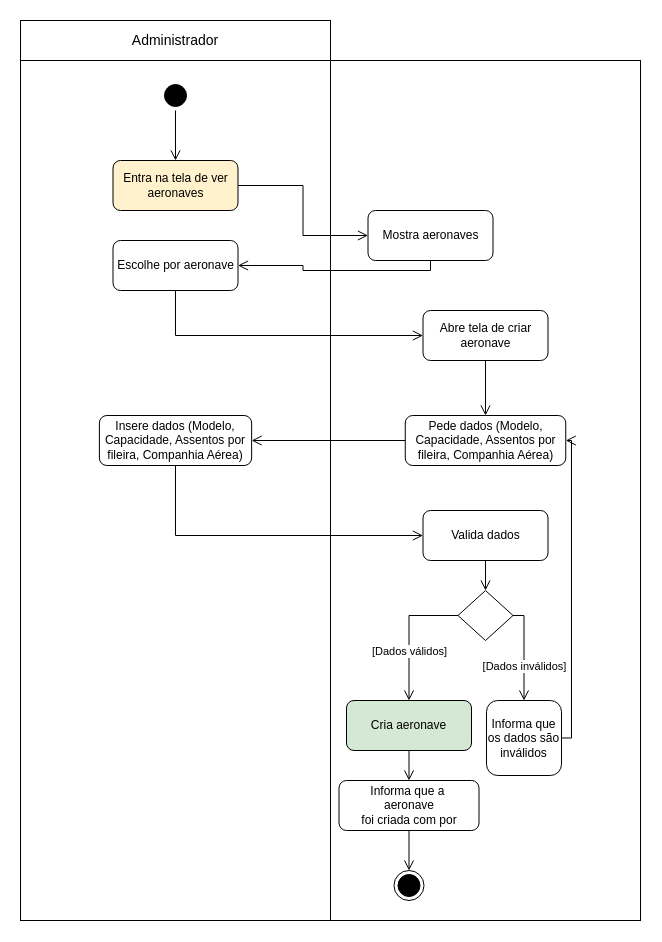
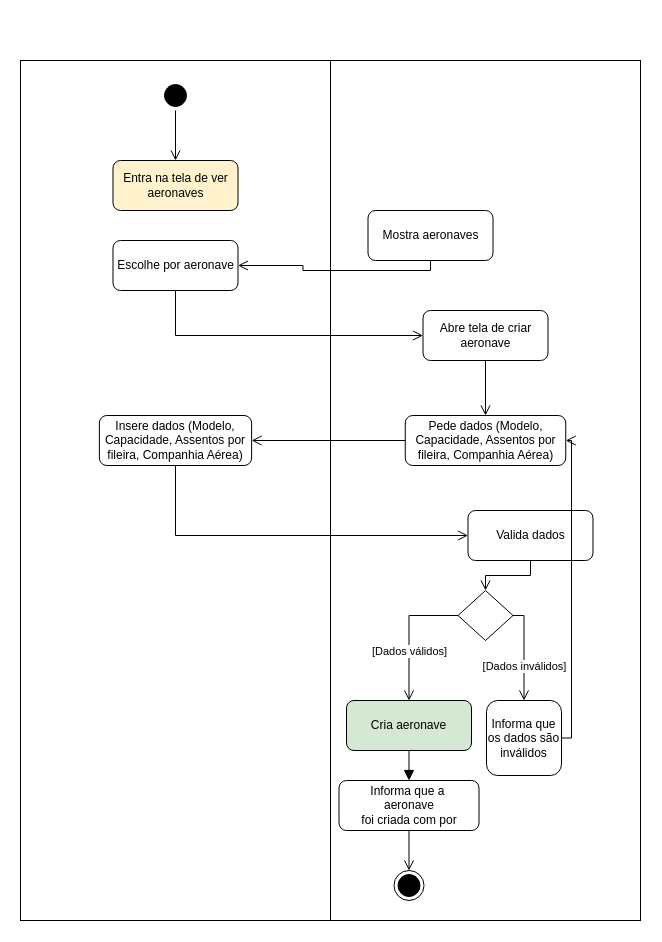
(176, 41) -> none
(303, 209) -> none
(486, 536) -> (531, 536)
(409, 772) -> (409, 769)
